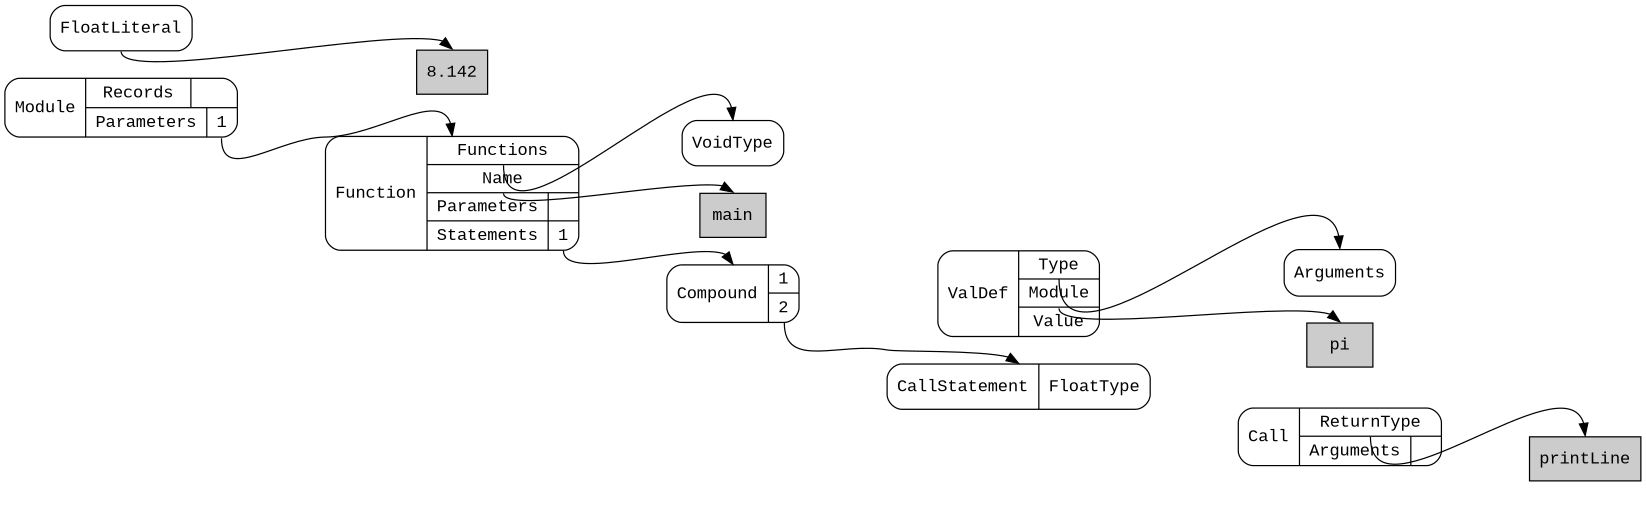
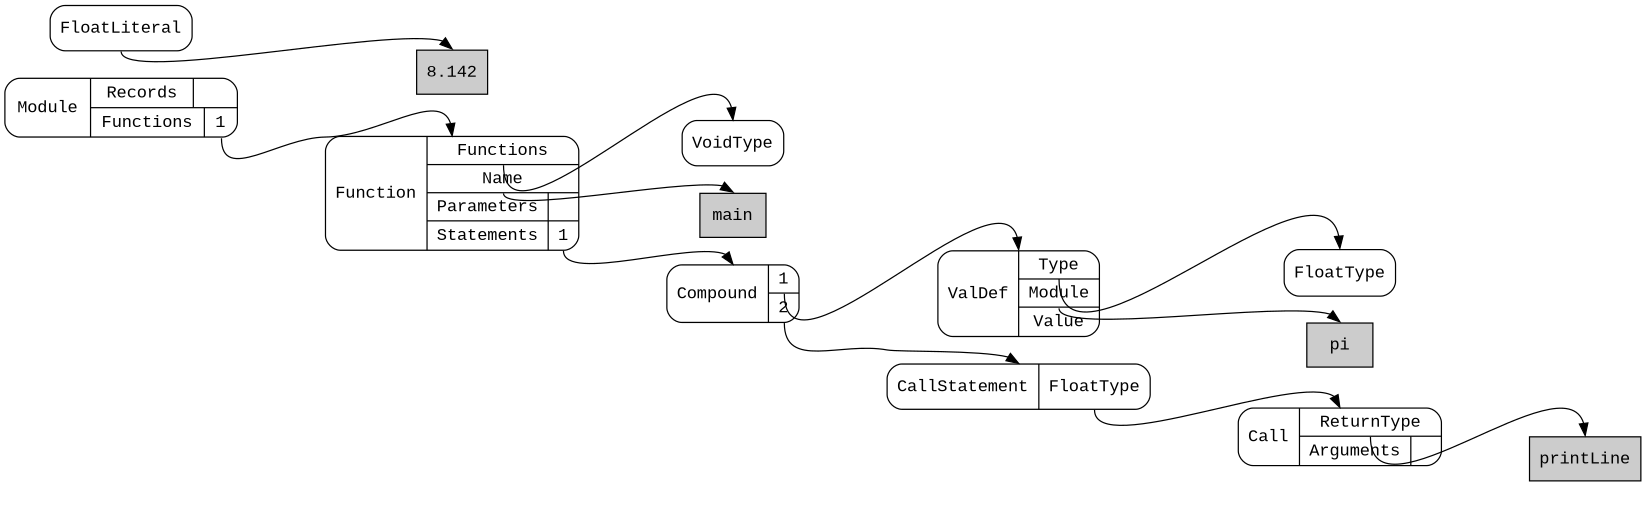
(146, 122) -> (147, 122)
(1340, 273) -> (1340, 273)
none -> (896, 275)
none -> (1211, 410)
